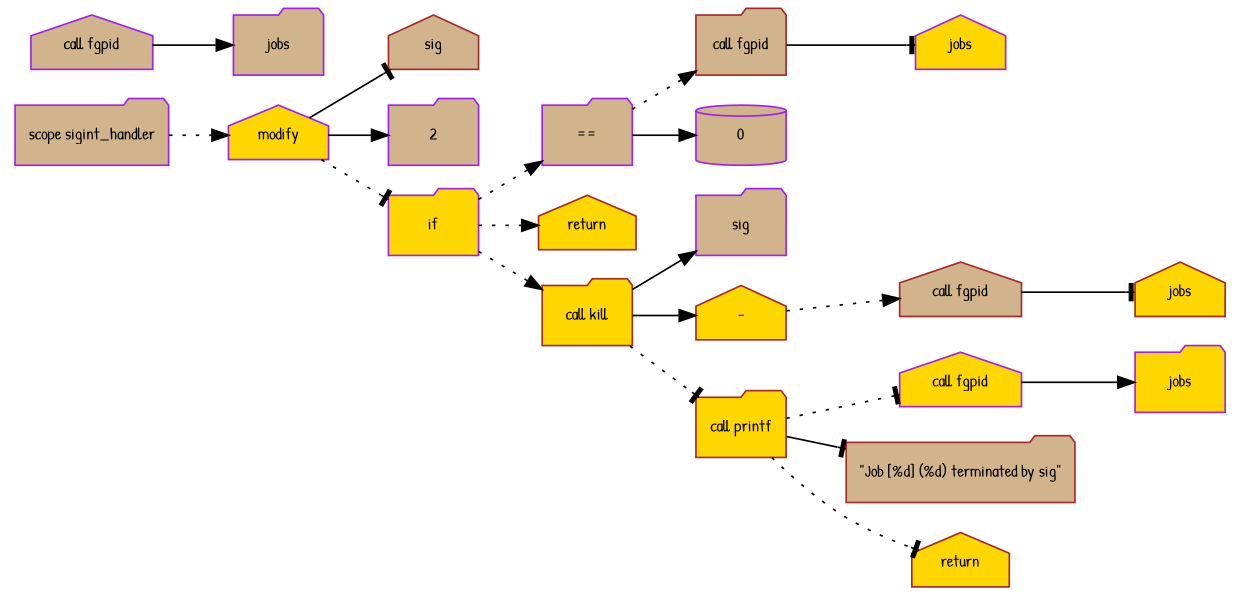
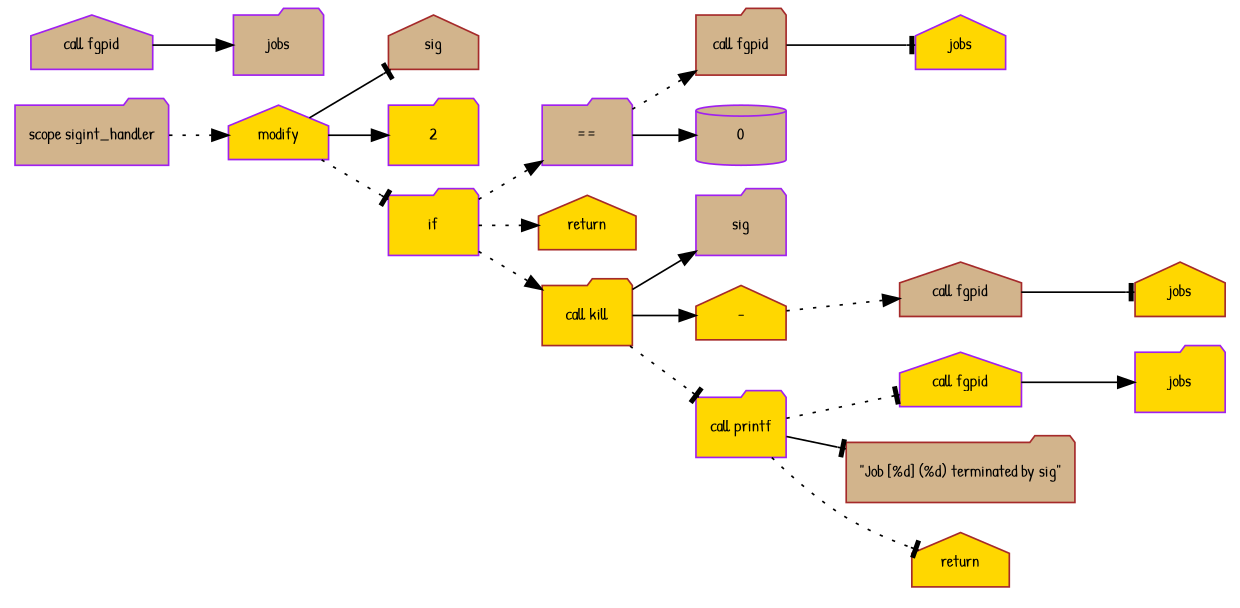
(434, 135) -> (434, 135)
(741, 427) -> (741, 427)
